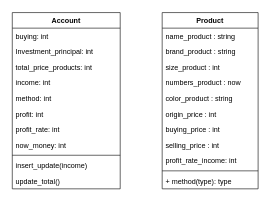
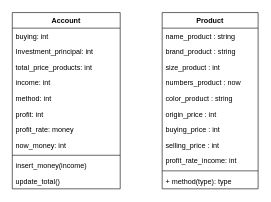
(44, 130) -> (49, 130)
(56, 166) -> (54, 166)
